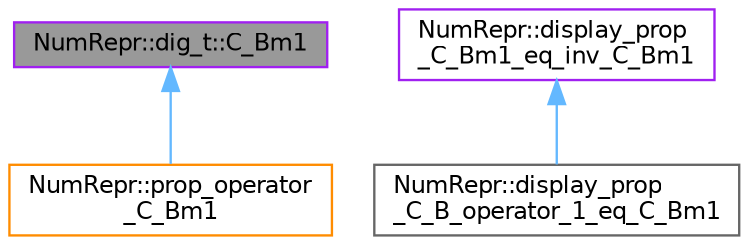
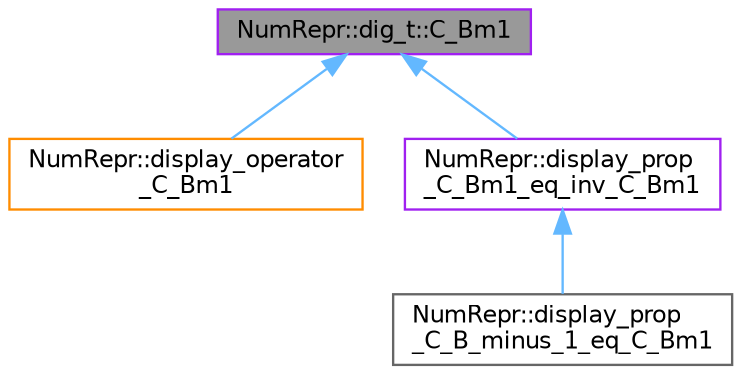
none -> (469, 104)
(171, 200) -> (186, 174)
(557, 200) -> (563, 330)
